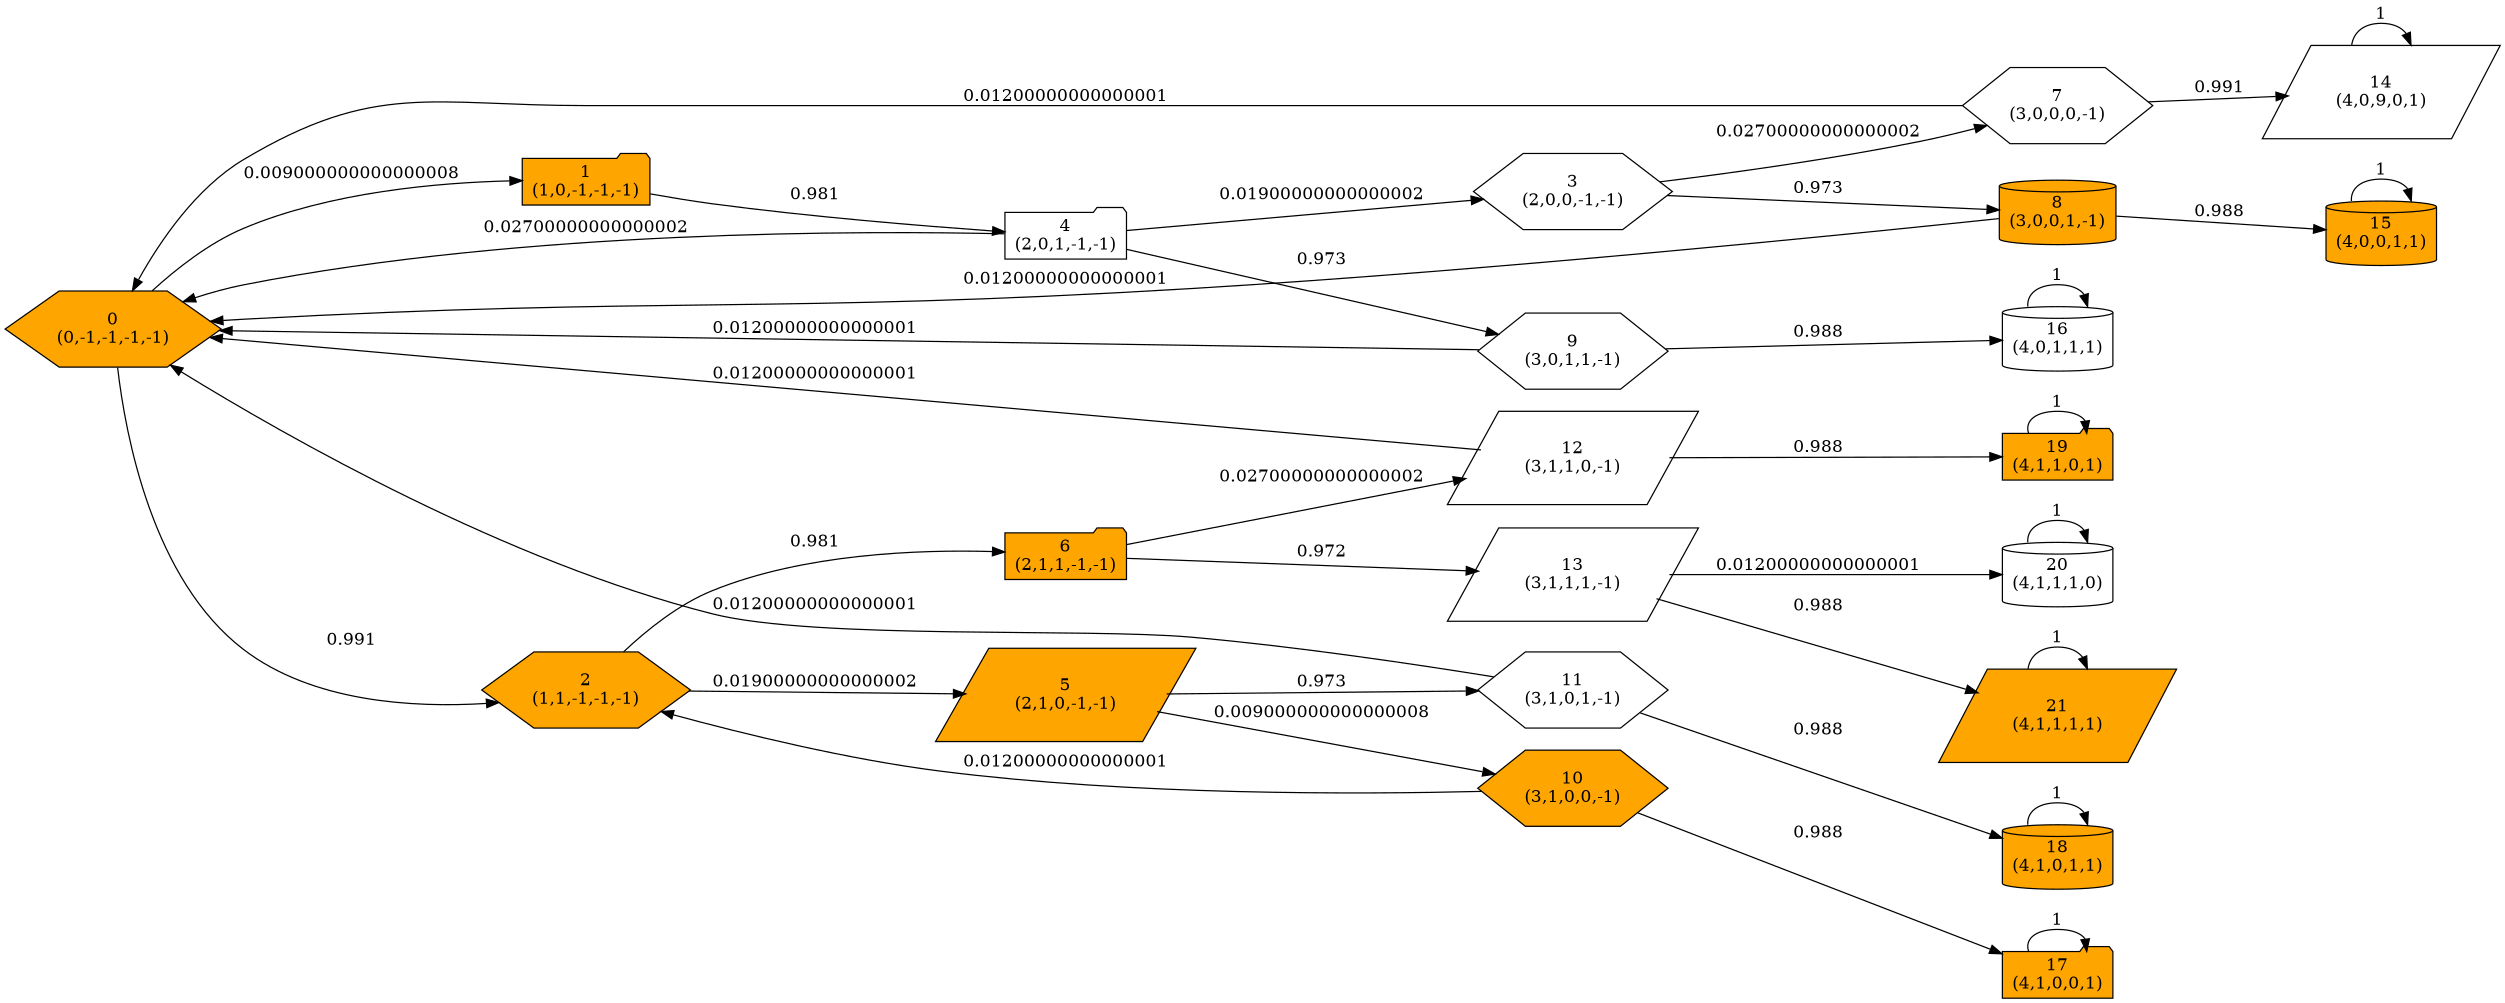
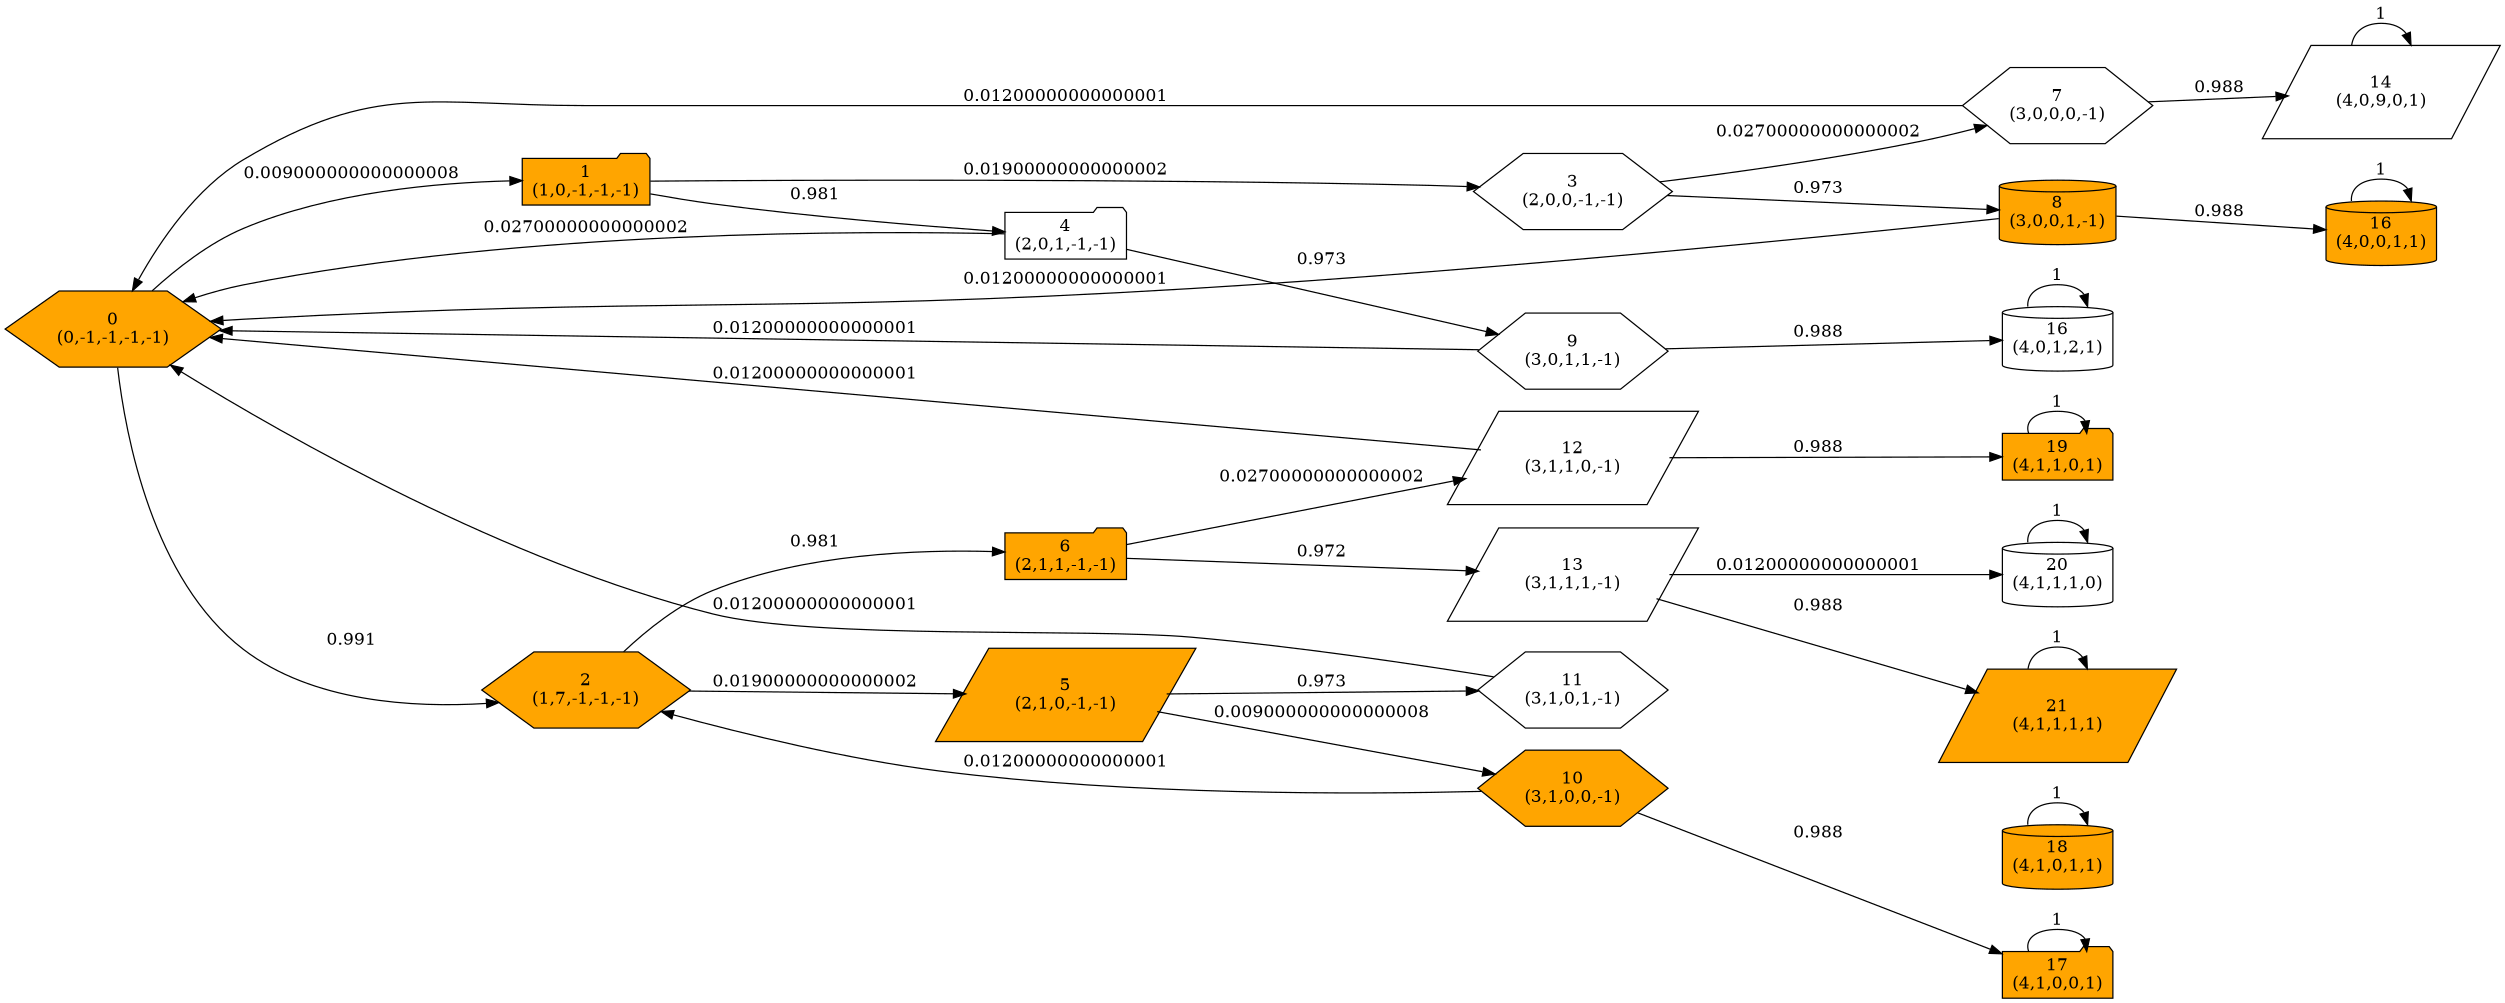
(2219, 88) -> (2219, 88)
(1299, 215) -> (1059, 181)
(2381, 233) -> (2381, 233)
(2058, 339) -> (2058, 339)
(586, 690) -> (586, 690)
(1815, 774) -> none
